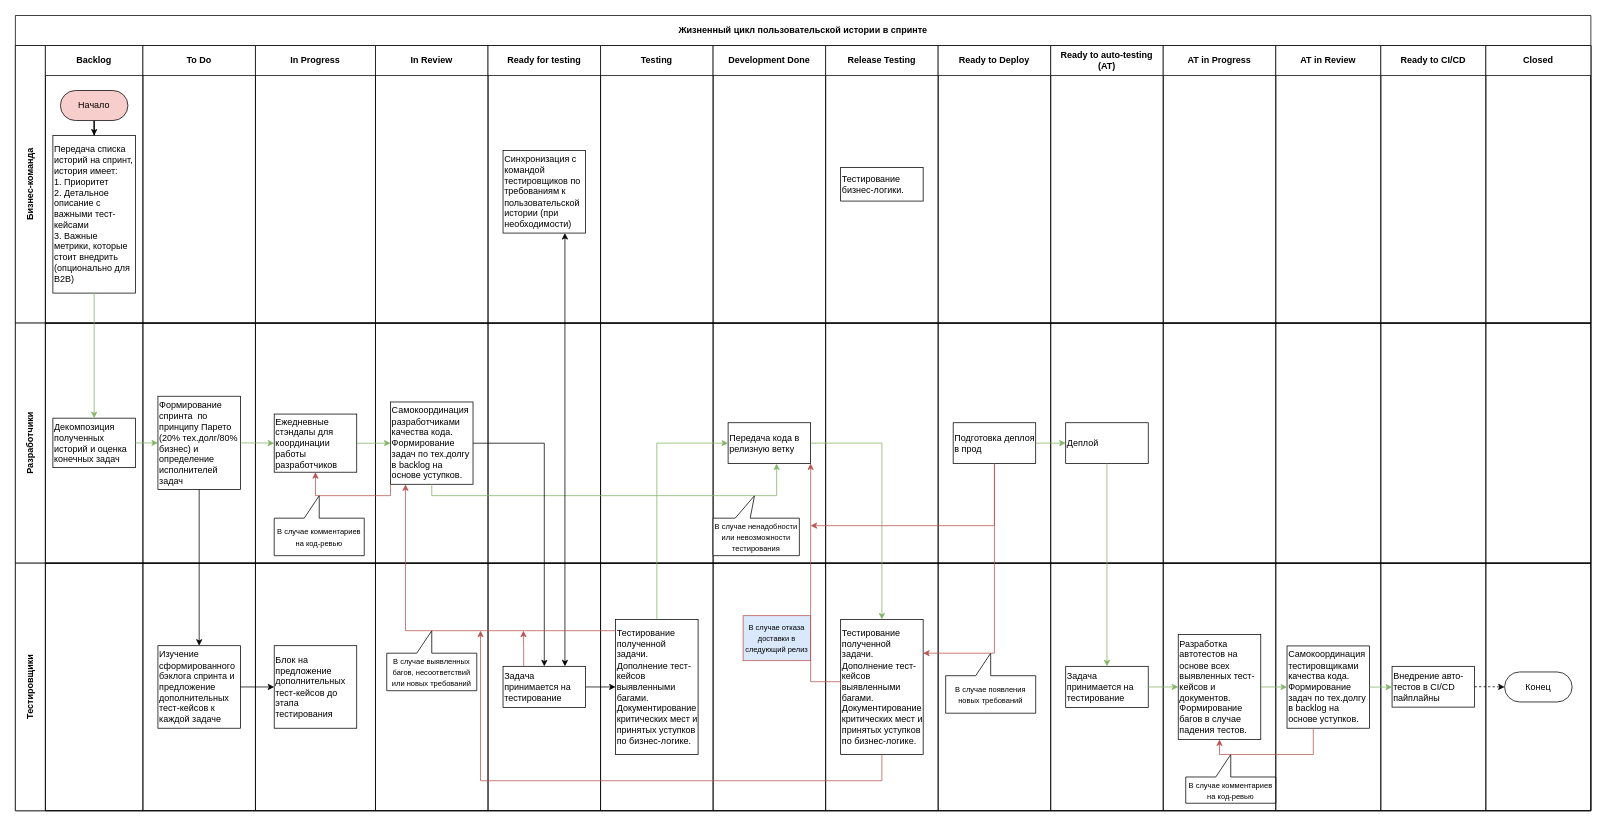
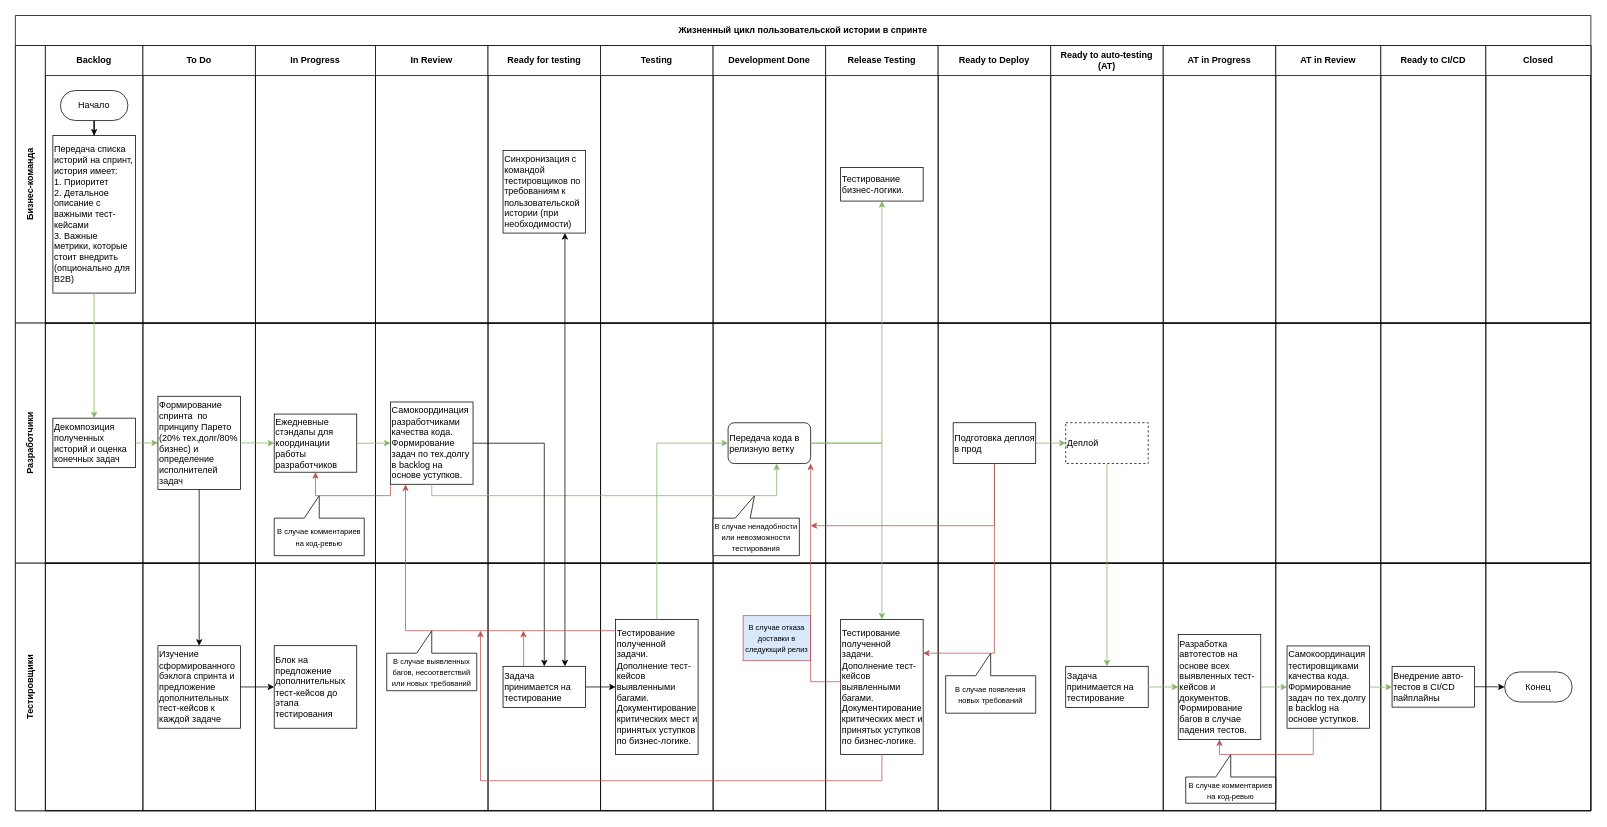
(94, 105) -> (94, 105)
none -> (882, 207)
(769, 443) -> (769, 443)
(1107, 443) -> (1107, 443)
(1487, 686) -> (1487, 686)
